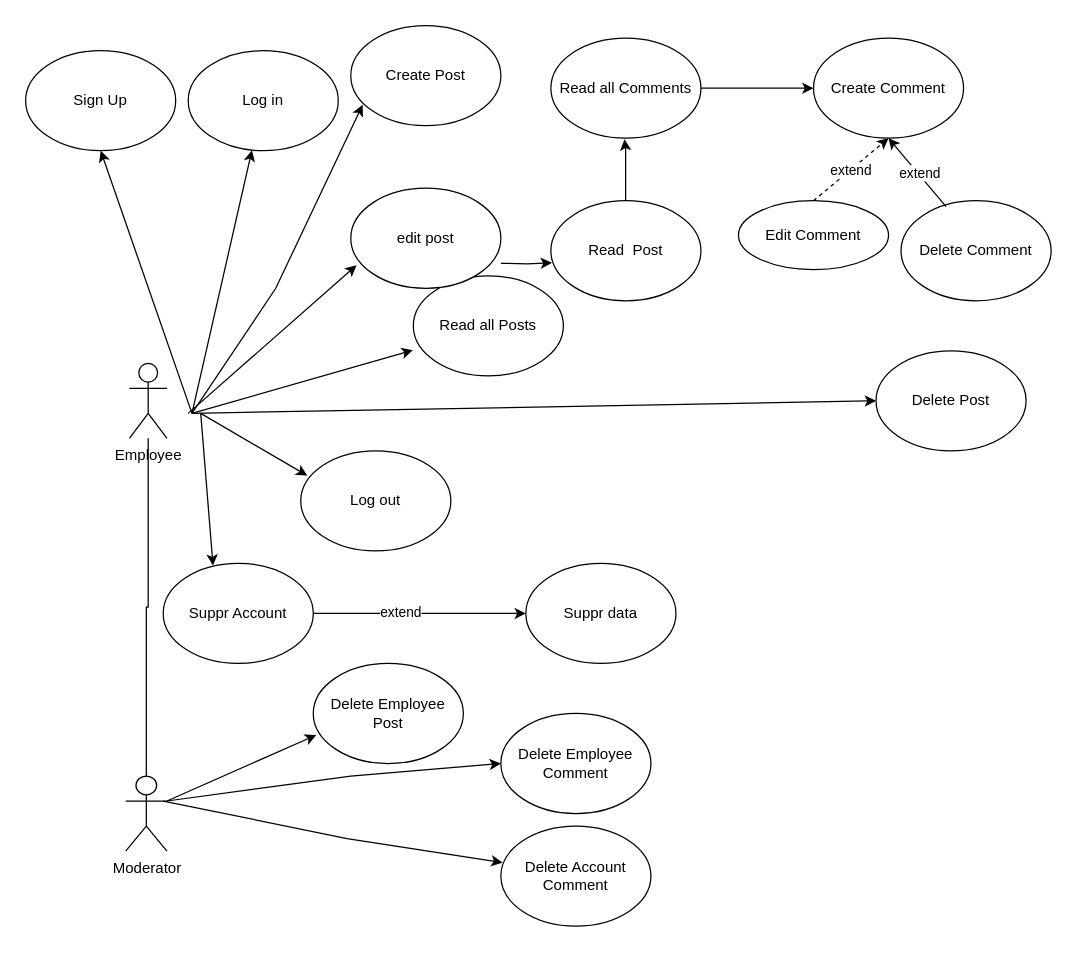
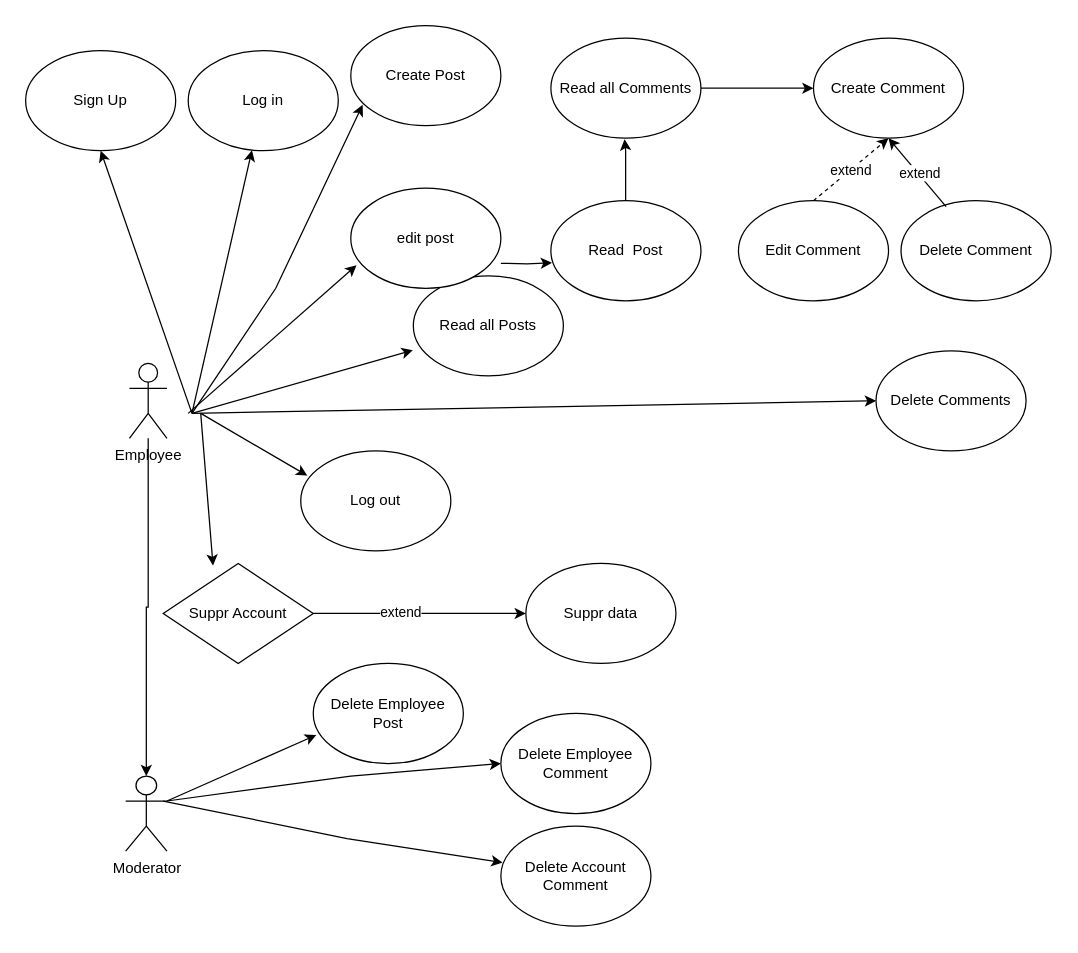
(813, 235) -> (813, 251)
(951, 401) -> (951, 401)
(238, 613) -> (238, 613)
(146, 769) -> (146, 766)
